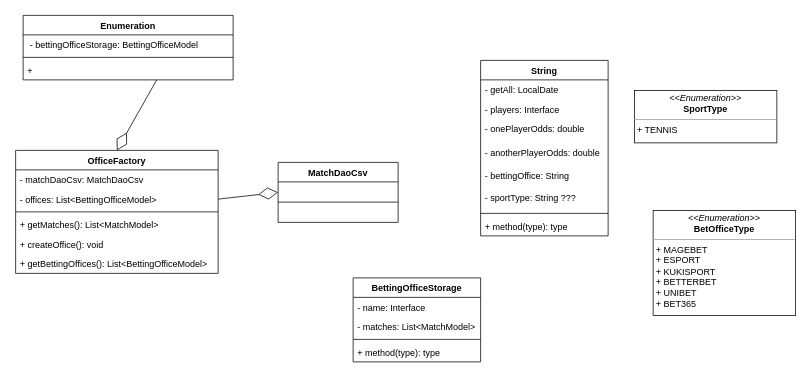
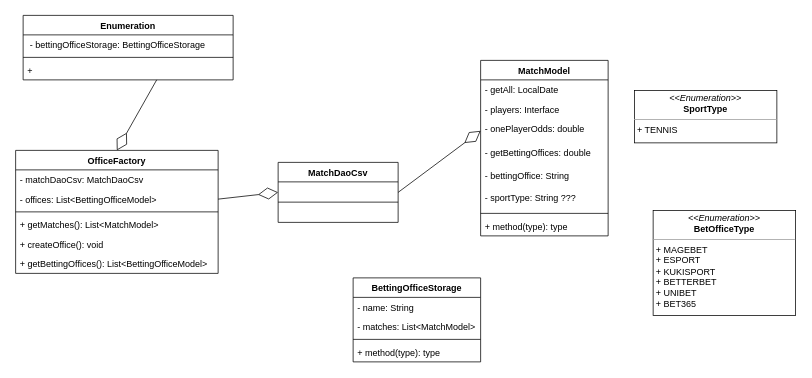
(123, 45) -> (130, 45)
(544, 71) -> (544, 71)
(547, 153) -> (546, 153)
none -> (432, 167)
(396, 308) -> (388, 308)
